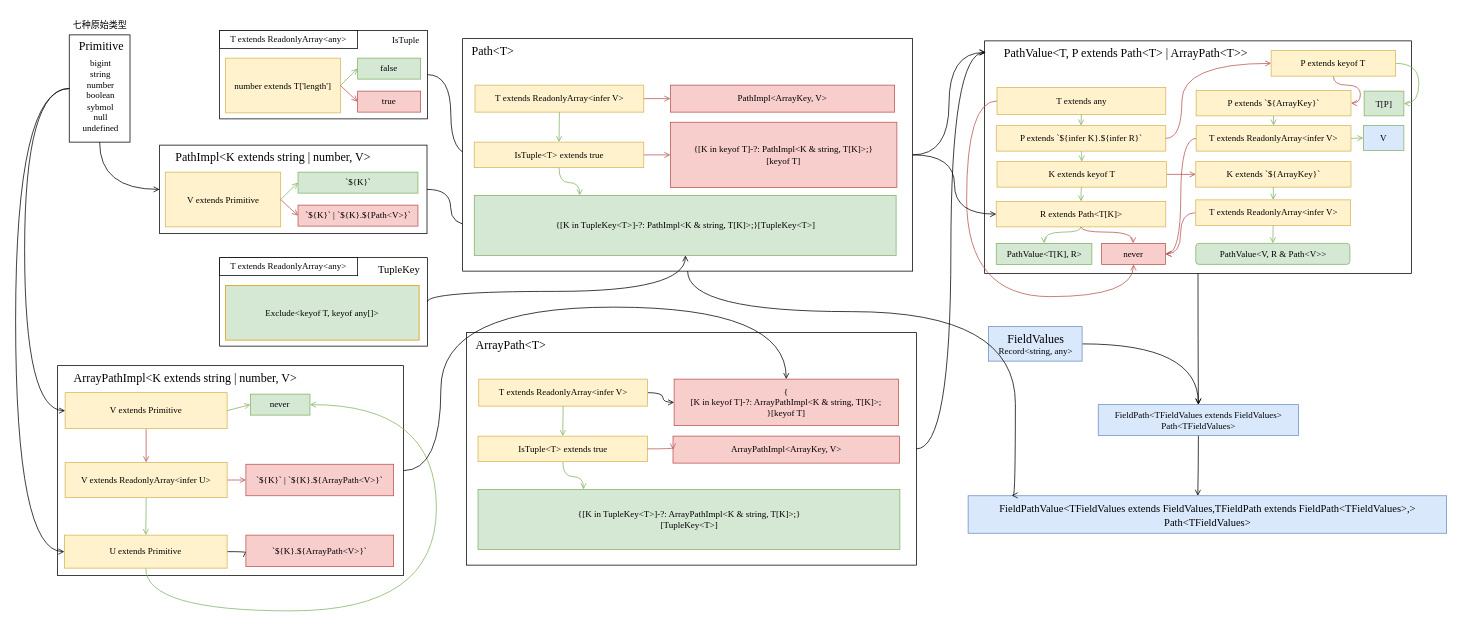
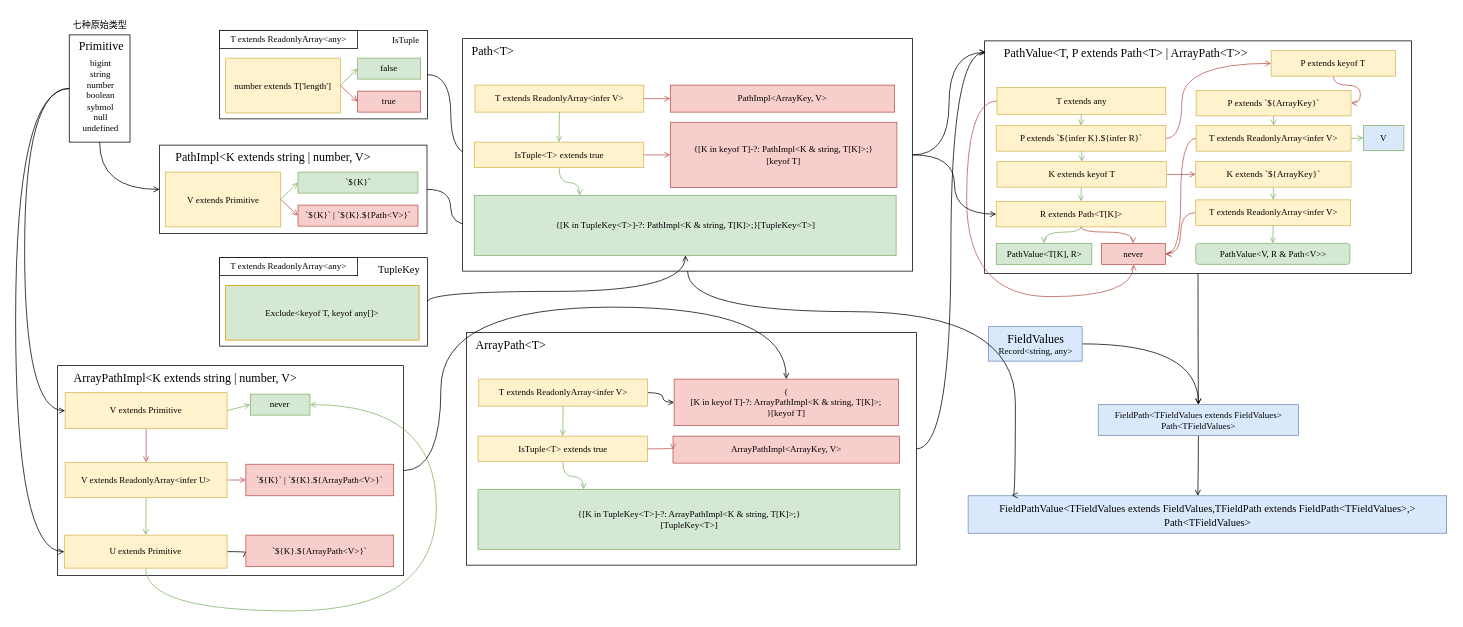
(1418, 78) -> none
(1384, 104) -> none
